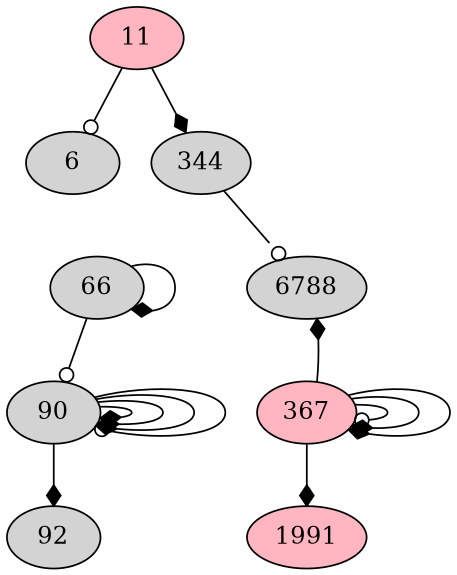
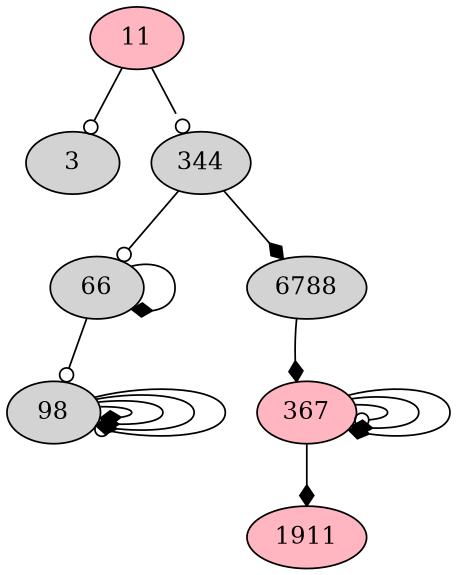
(164, 91) -> (164, 91)
(73, 163) -> (73, 163)
(247, 217) -> (247, 217)
none -> (154, 220)
(318, 361) -> (295, 340)
(54, 413) -> (54, 413)
(54, 537) -> none
(307, 537) -> (307, 537)
